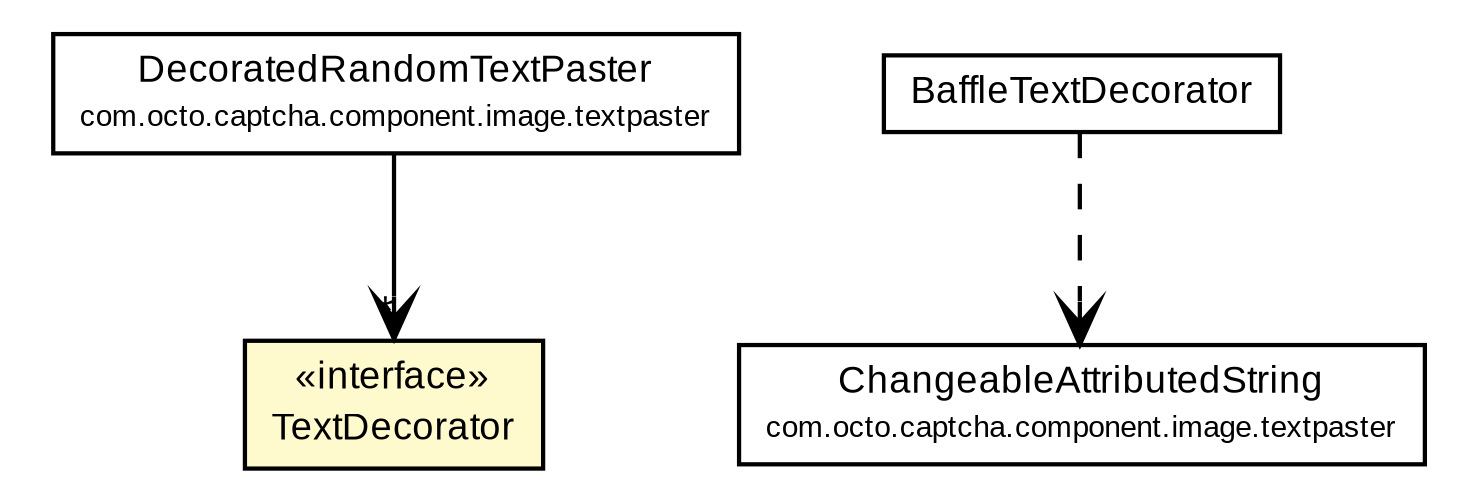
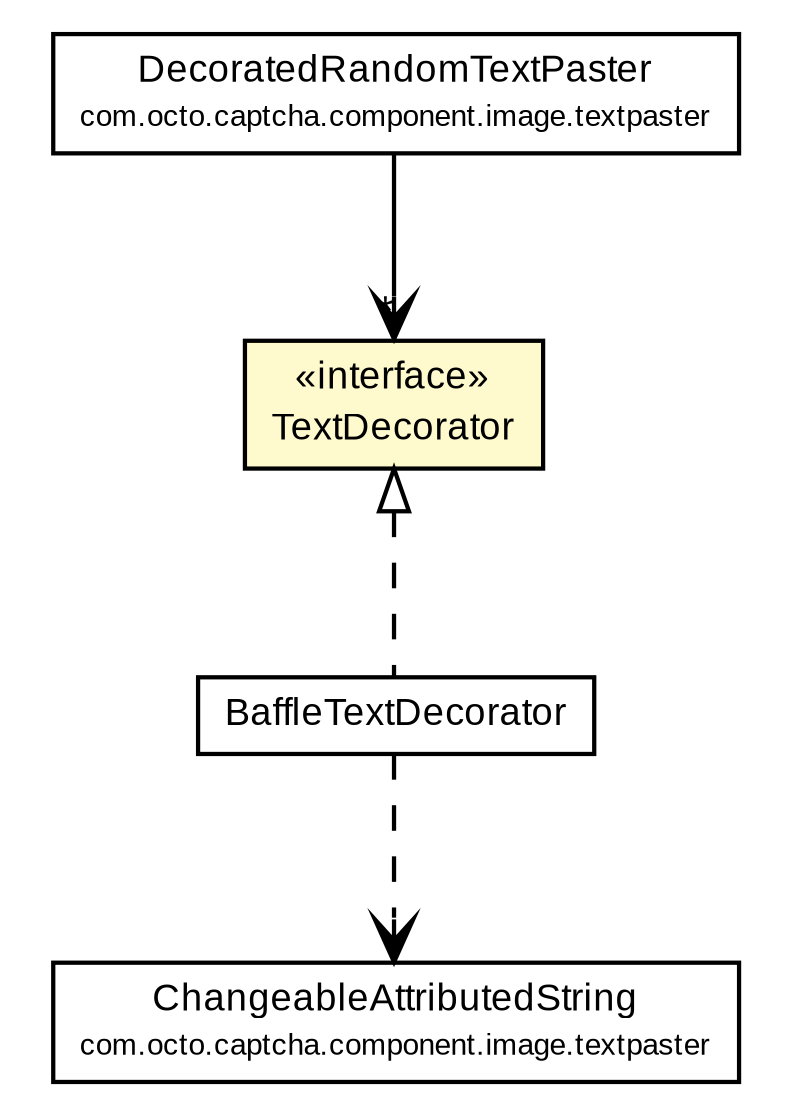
none -> (394, 594)
